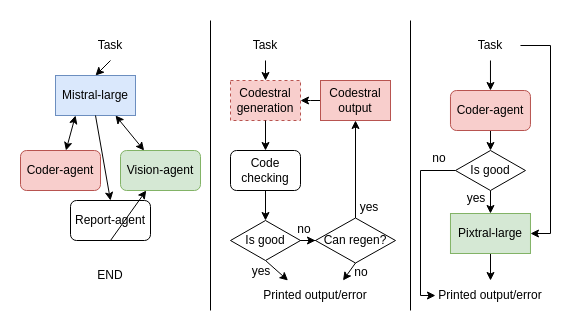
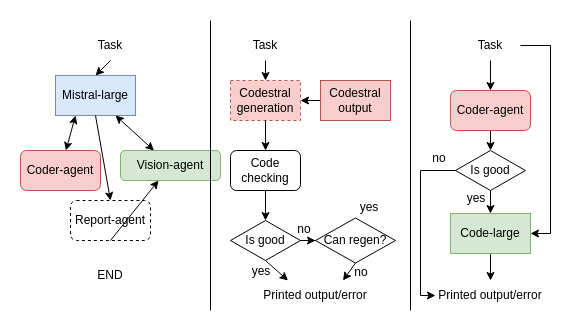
(161, 171) -> (171, 166)
(356, 173) -> none
(111, 221) -> (111, 221)
(491, 234) -> (491, 234)
